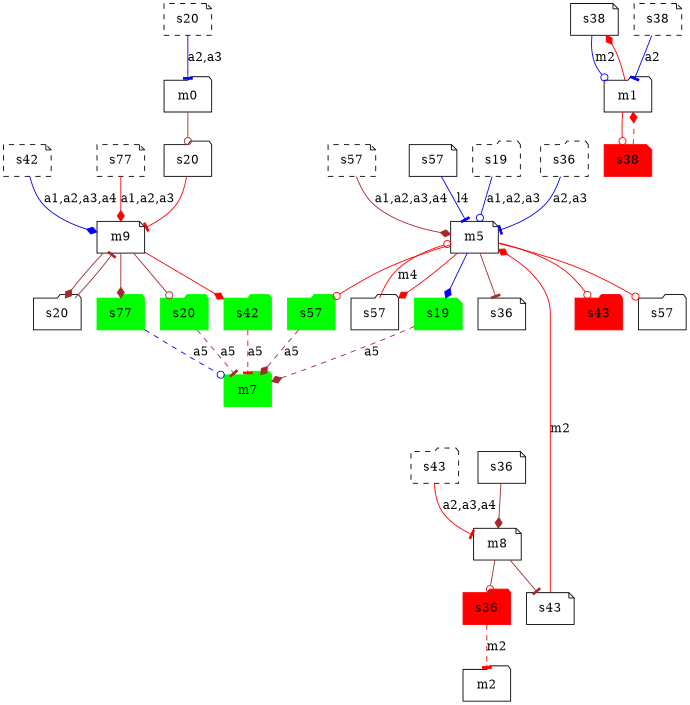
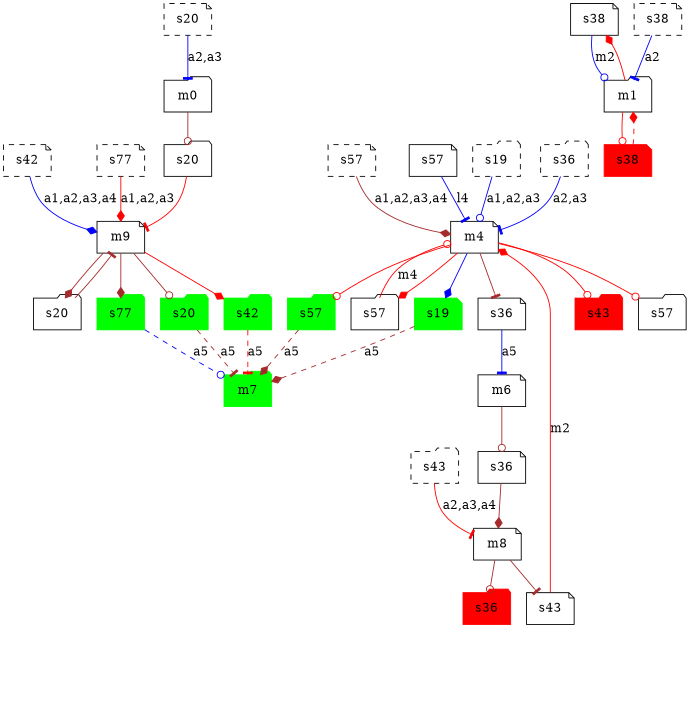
(474, 237) -> (474, 237)
none -> (502, 391)
(487, 685) -> none
